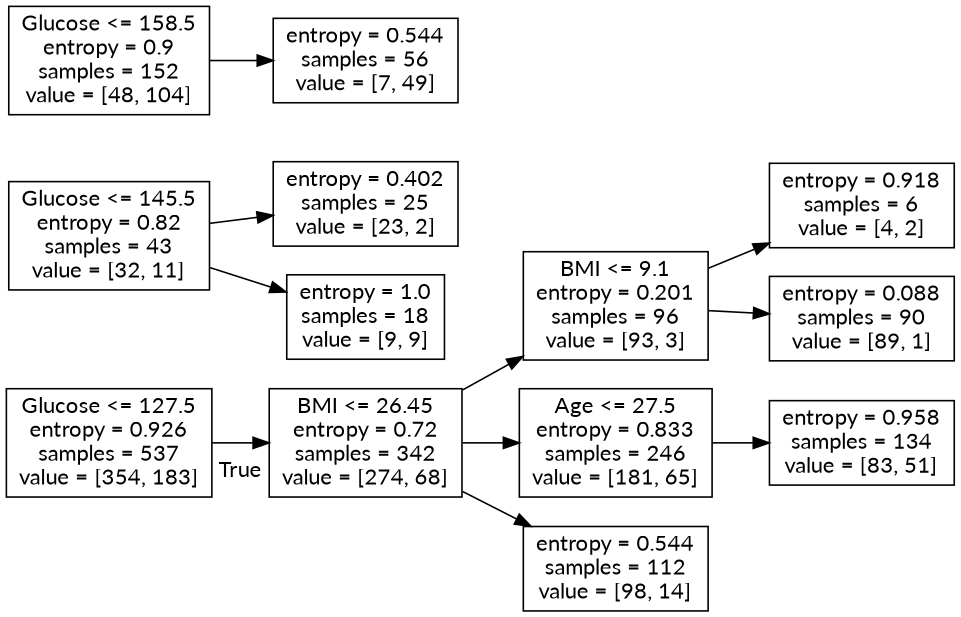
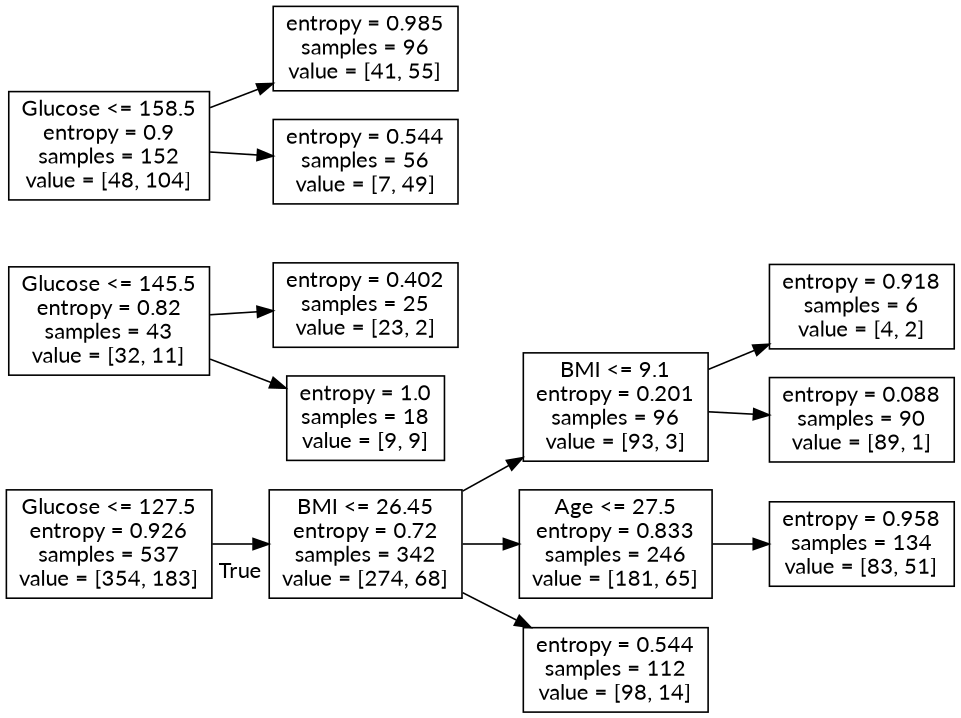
none -> (366, 49)
